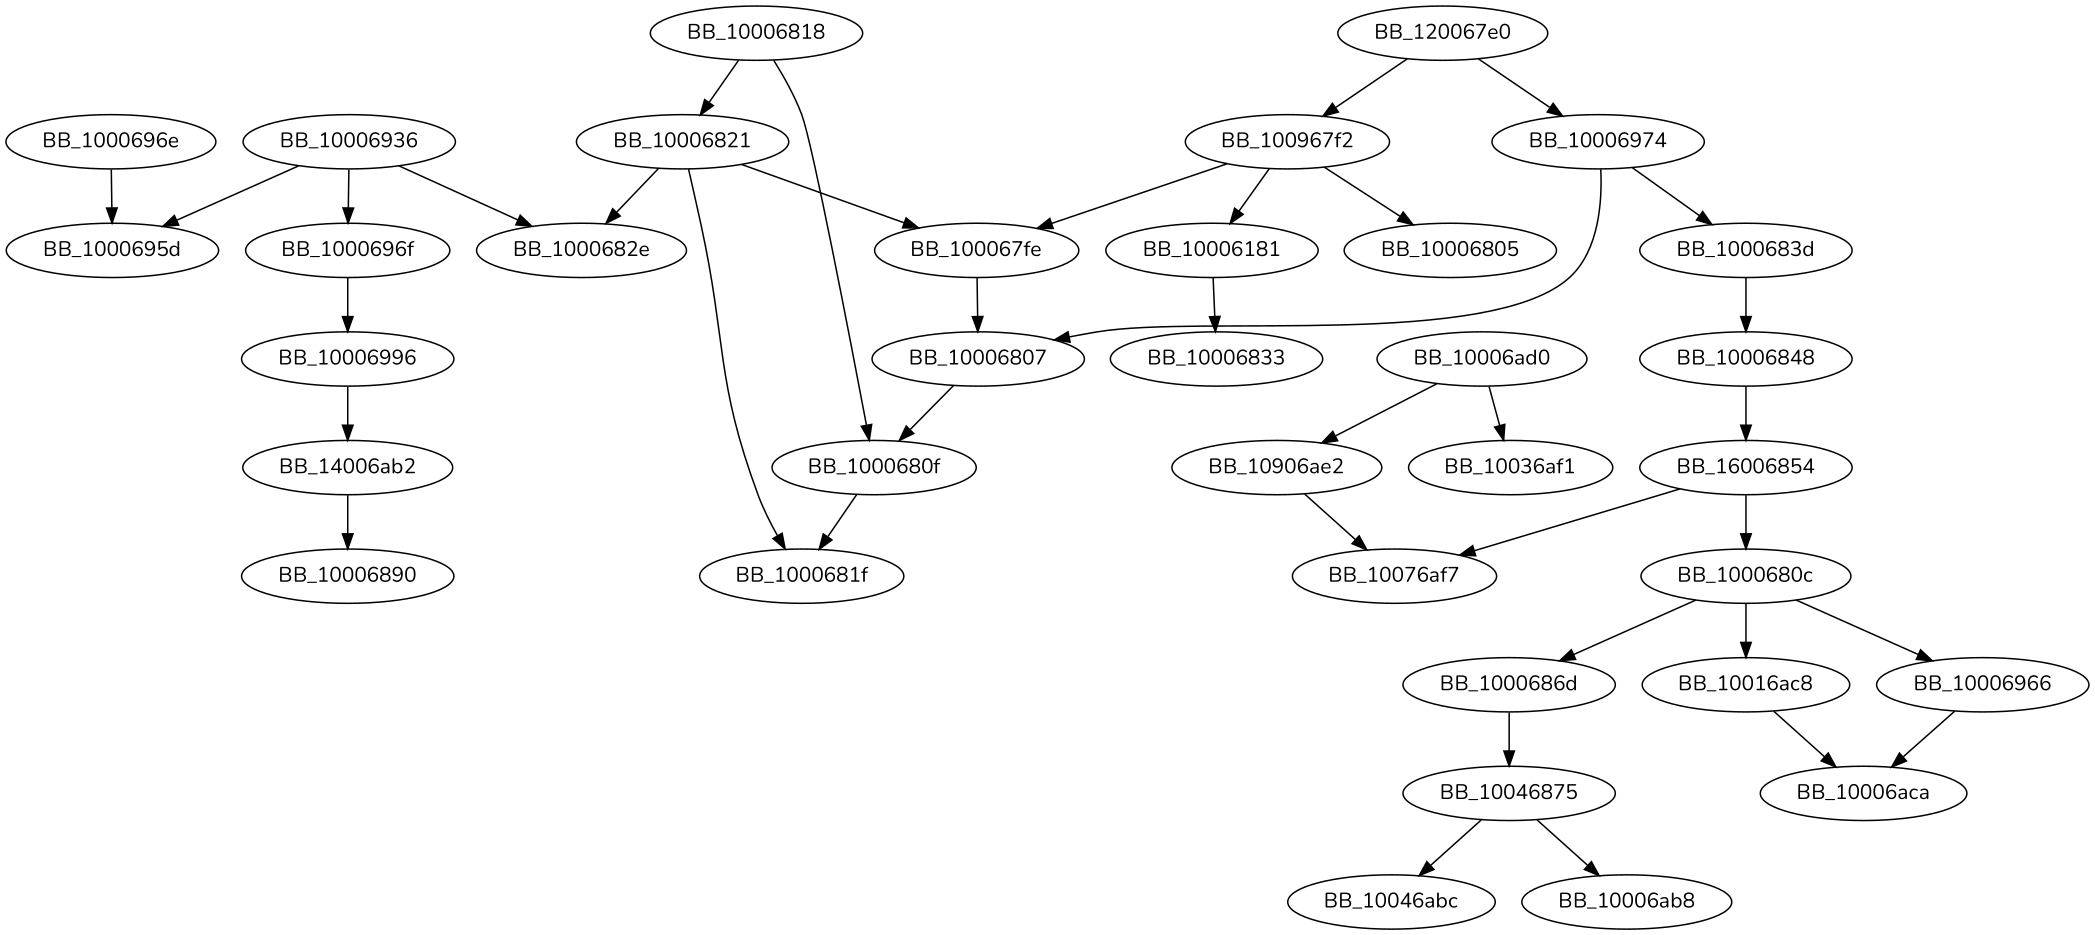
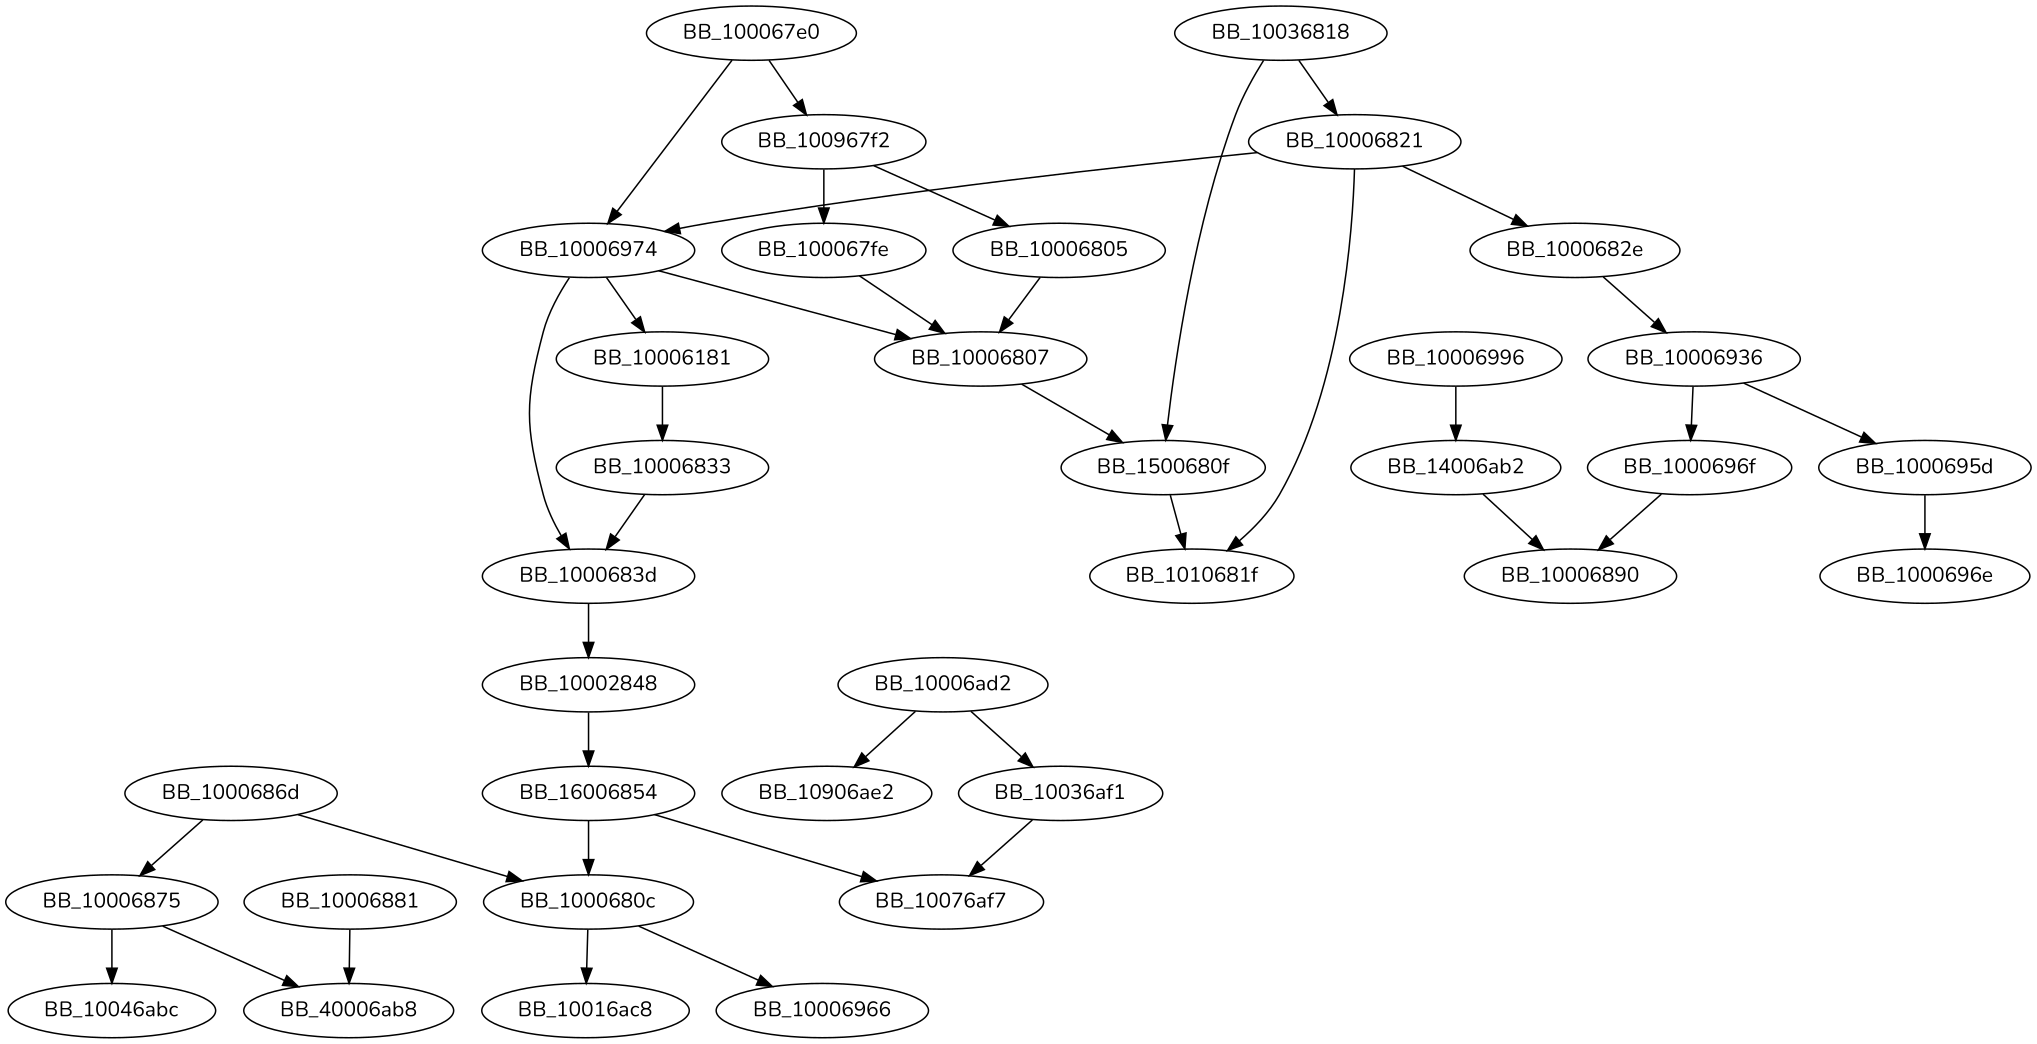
(756, 33) -> (1281, 33)
(1443, 33) -> (751, 33)
(112, 189) -> (1925, 514)
(1254, 190) -> (621, 298)
(459, 193) -> (1629, 300)
(831, 197) -> (968, 185)
(348, 297) -> (1636, 517)
none -> (1024, 299)
(1482, 359) -> (943, 685)
(1746, 359) -> (589, 685)
(874, 468) -> (1163, 468)
none -> (630, 516)
(1330, 517) -> (1007, 843)
(802, 576) -> (1192, 576)
(1635, 627) -> (403, 846)
(1509, 793) -> (112, 902)
(1864, 793) -> none
none -> (350, 902)
(1627, 902) -> (349, 1011)
